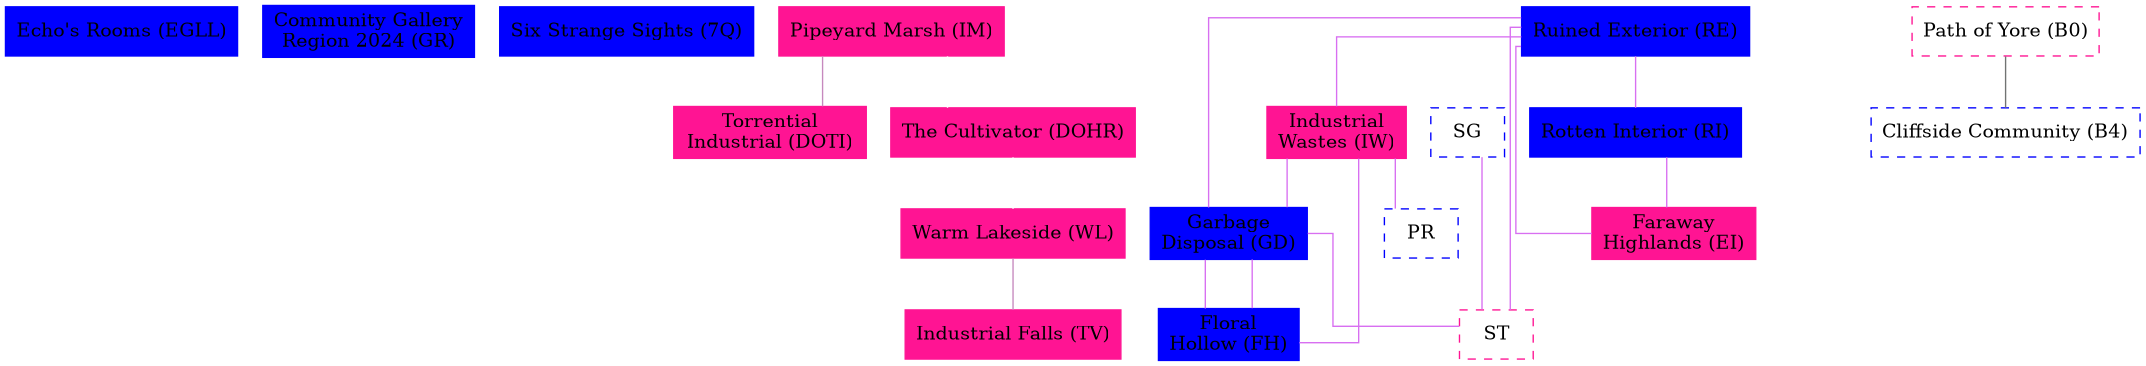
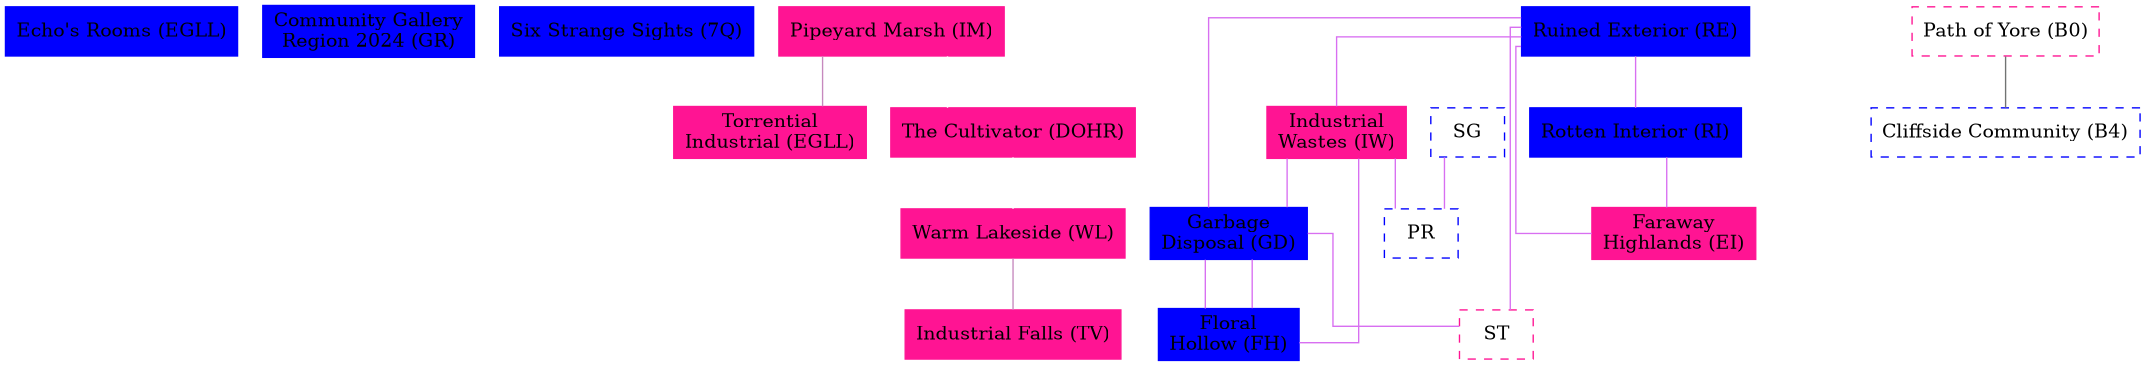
(770, 132) -> (770, 132)
(1482, 233) -> (1444, 183)
